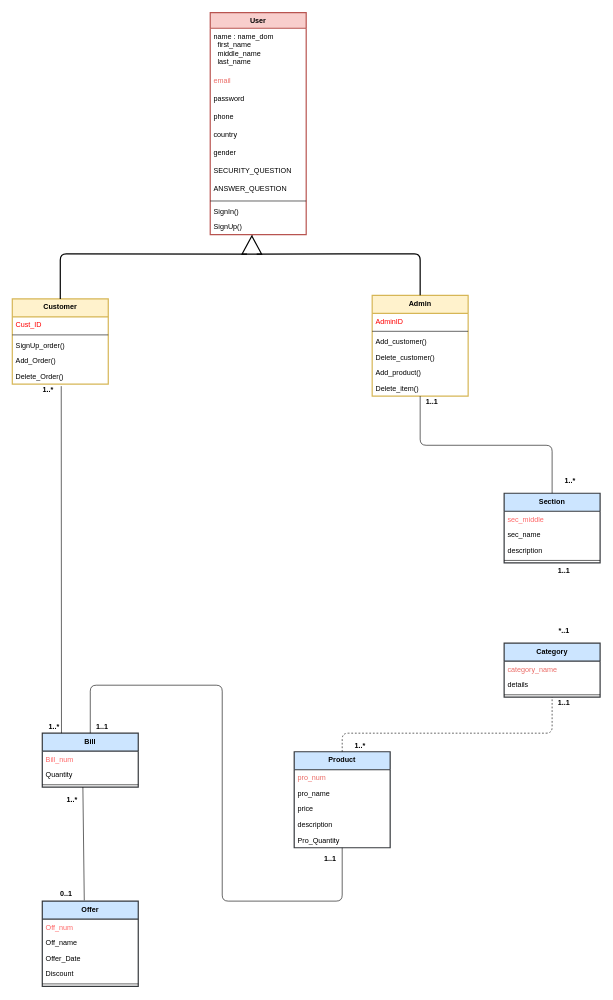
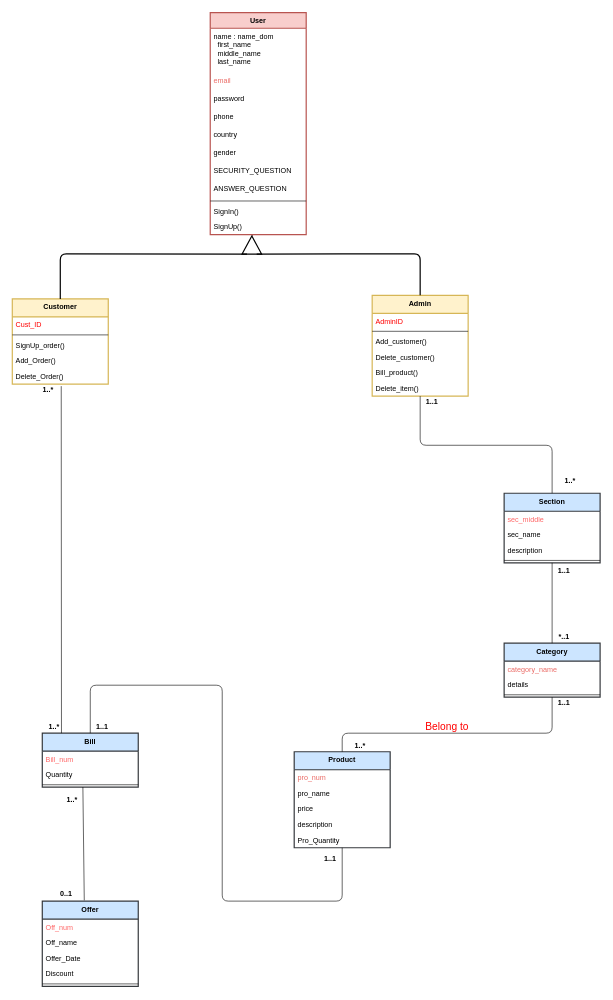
(402, 373) -> (401, 373)
none -> (552, 604)
(564, 631) -> (564, 637)
none -> (447, 727)
(342, 738) -> (342, 738)
